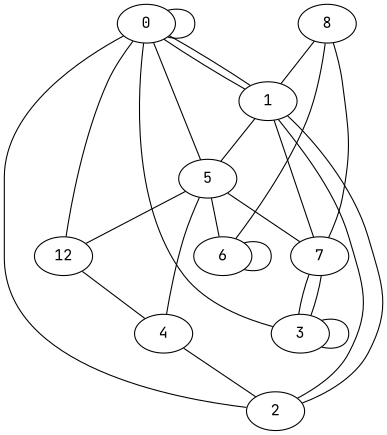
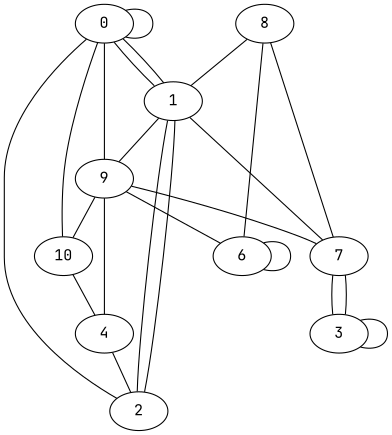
(208, 179) -> (104, 179)
(157, 222) -> none
(64, 256) -> (64, 256)
